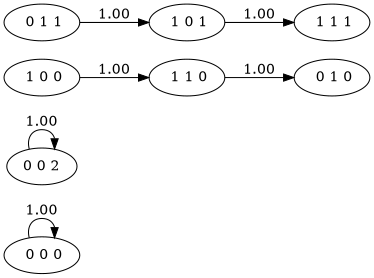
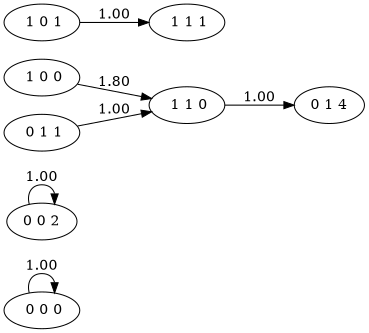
(109, 22) -> (110, 120)
(114, 70) -> (114, 82)
(332, 78) -> (329, 105)
